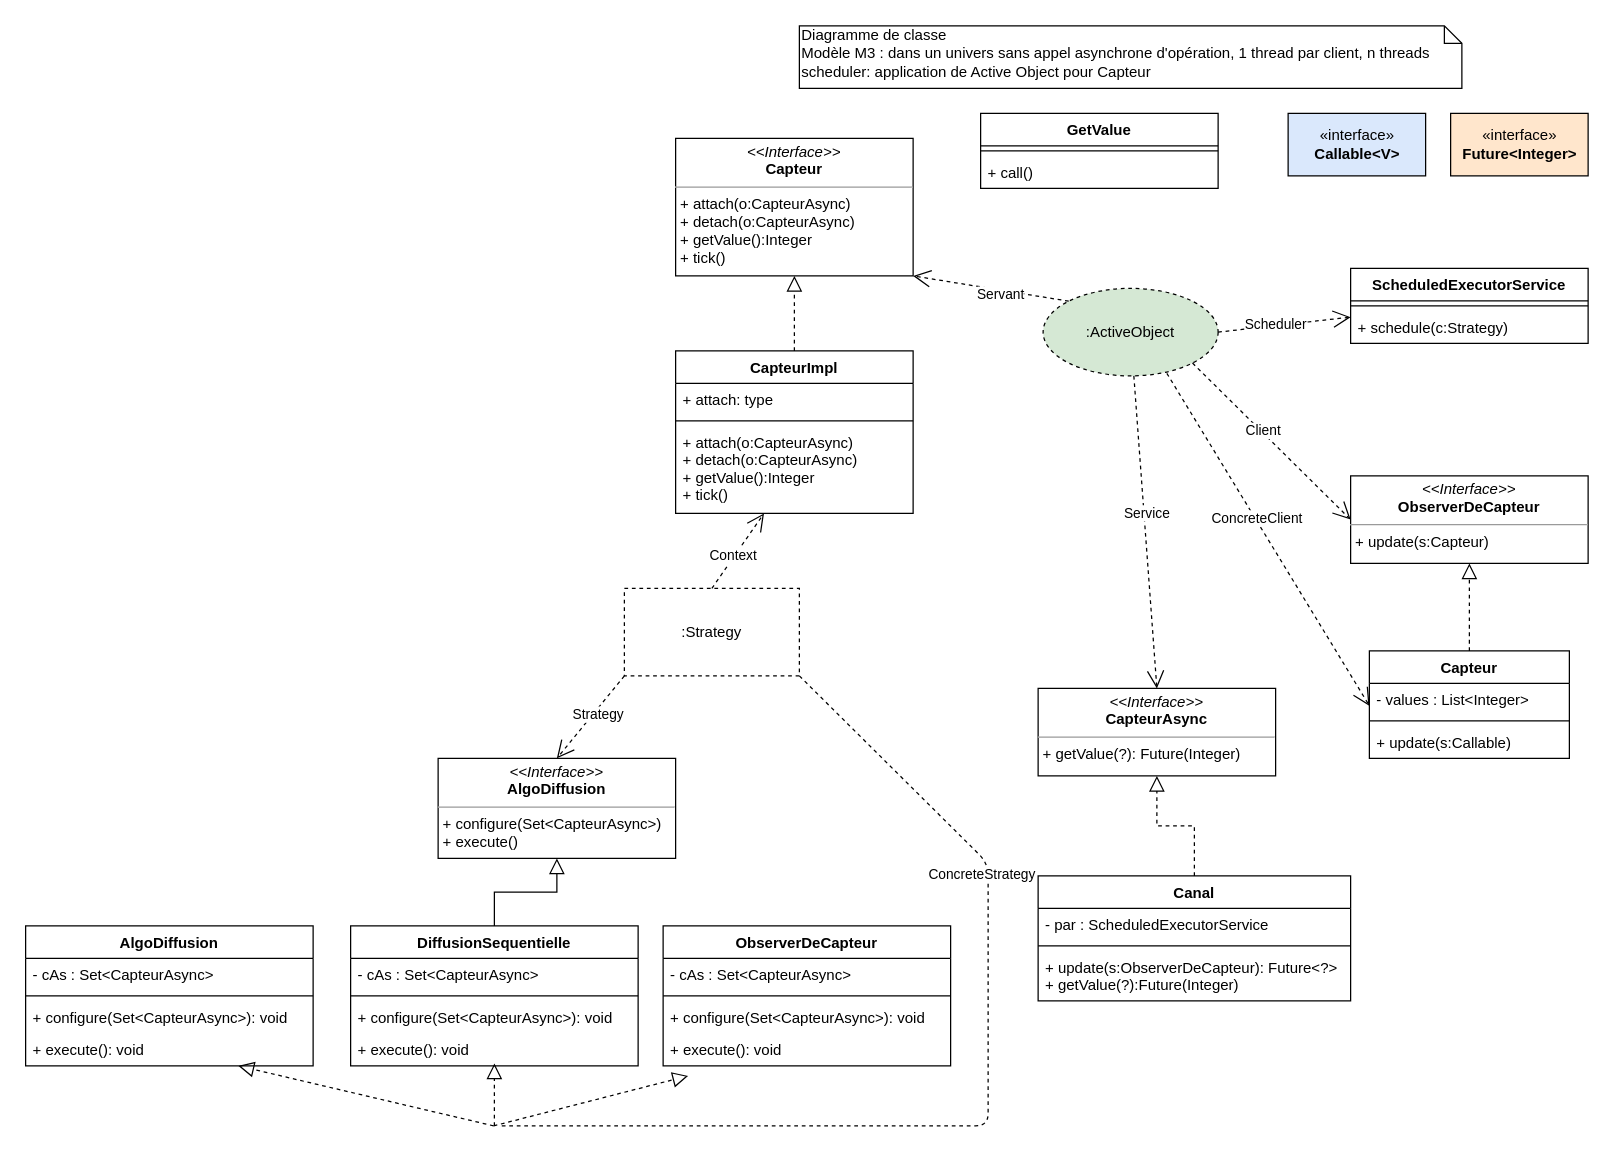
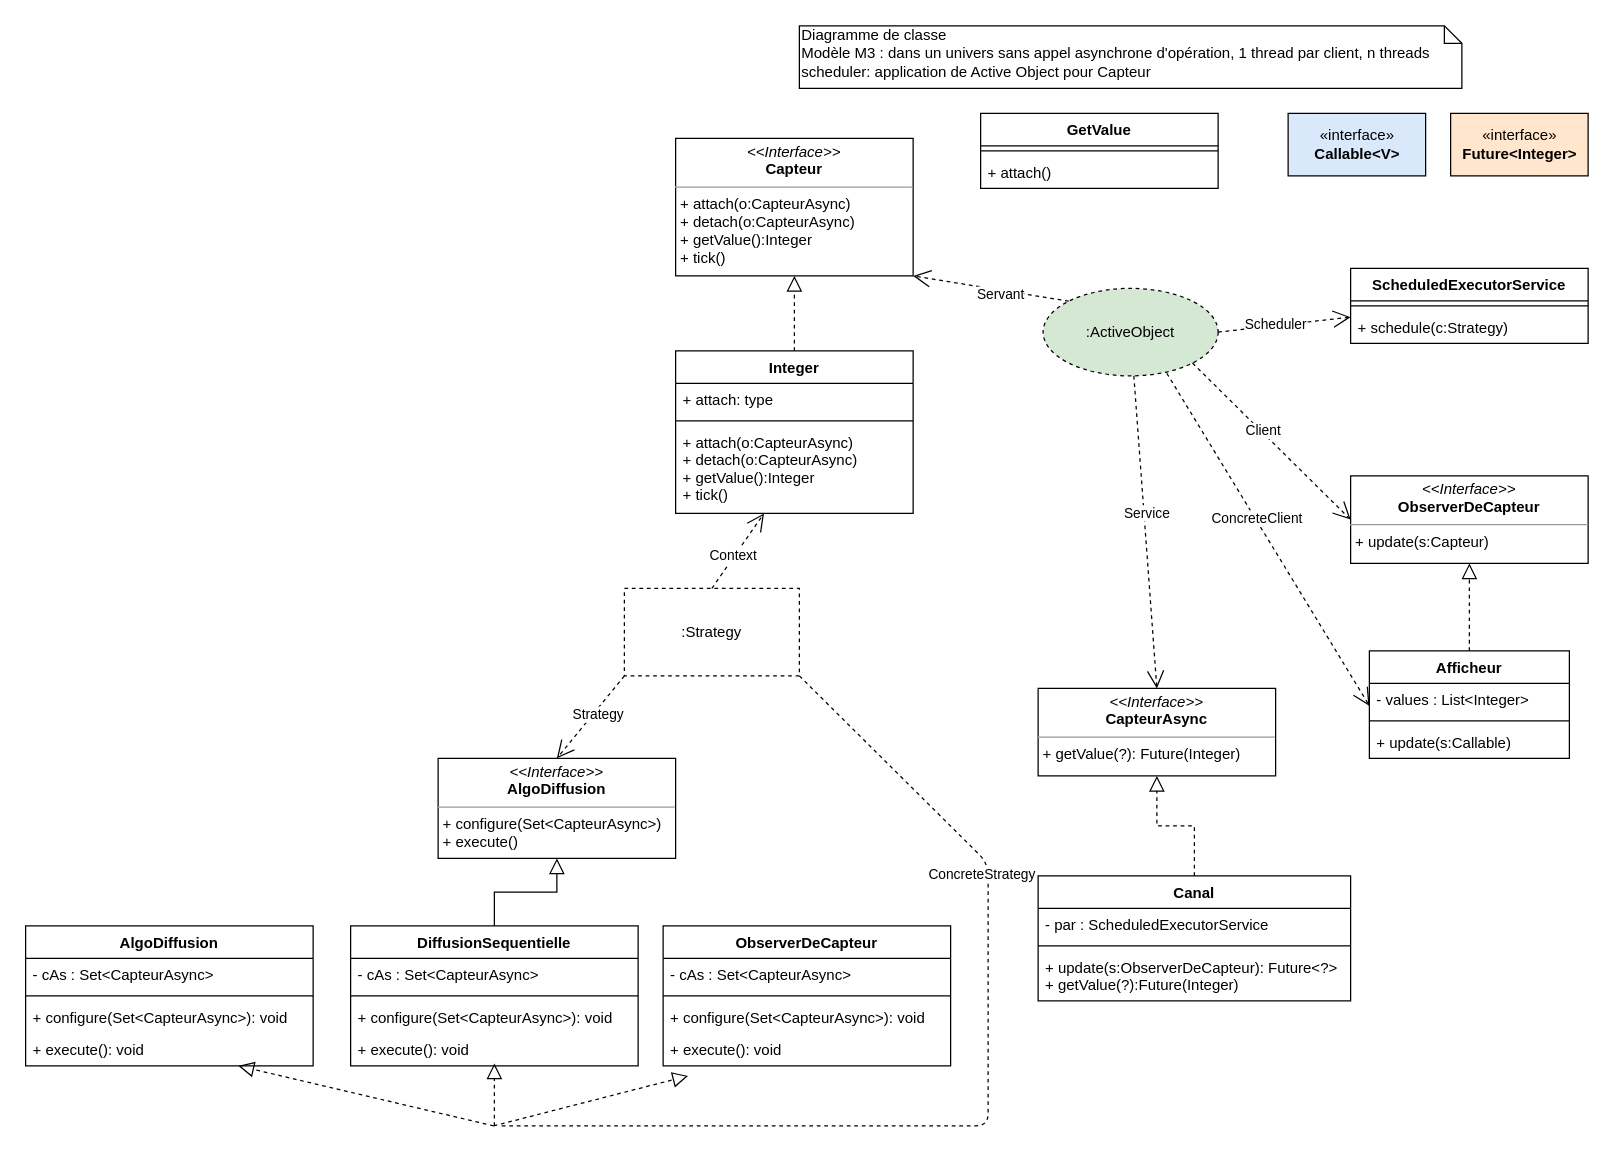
(1015, 173) -> (1028, 173)
(794, 368) -> (794, 368)
(1469, 668) -> (1469, 668)
